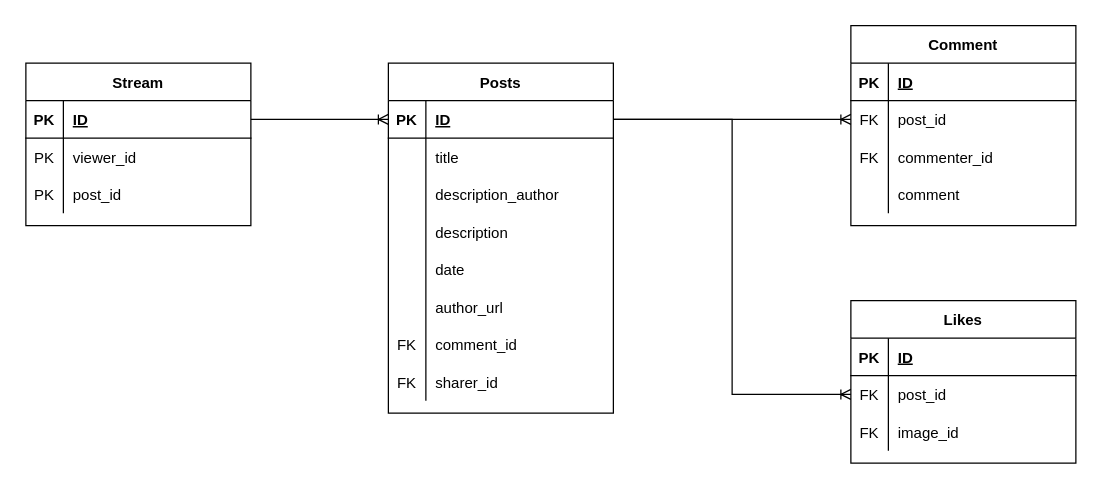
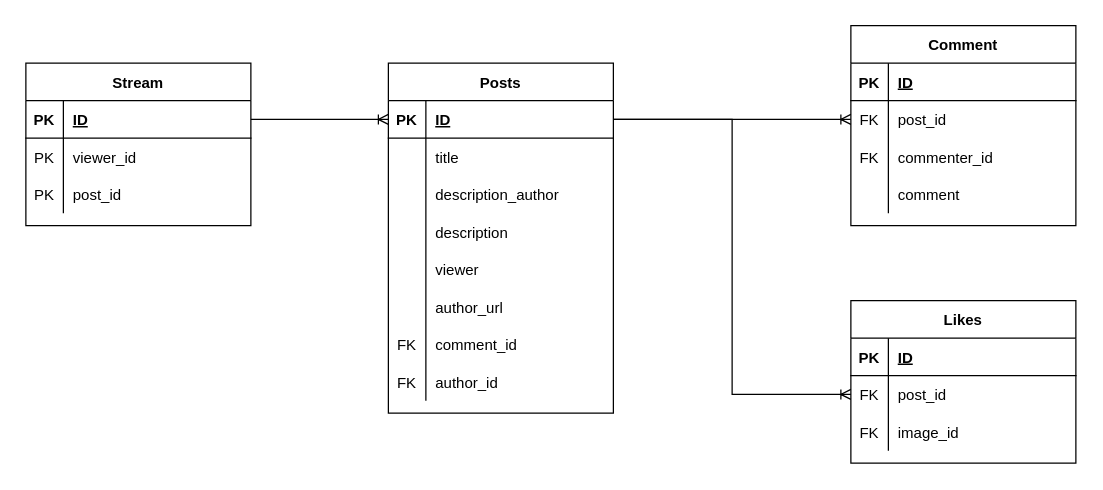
(452, 270) -> (458, 270)
(471, 383) -> (471, 383)
